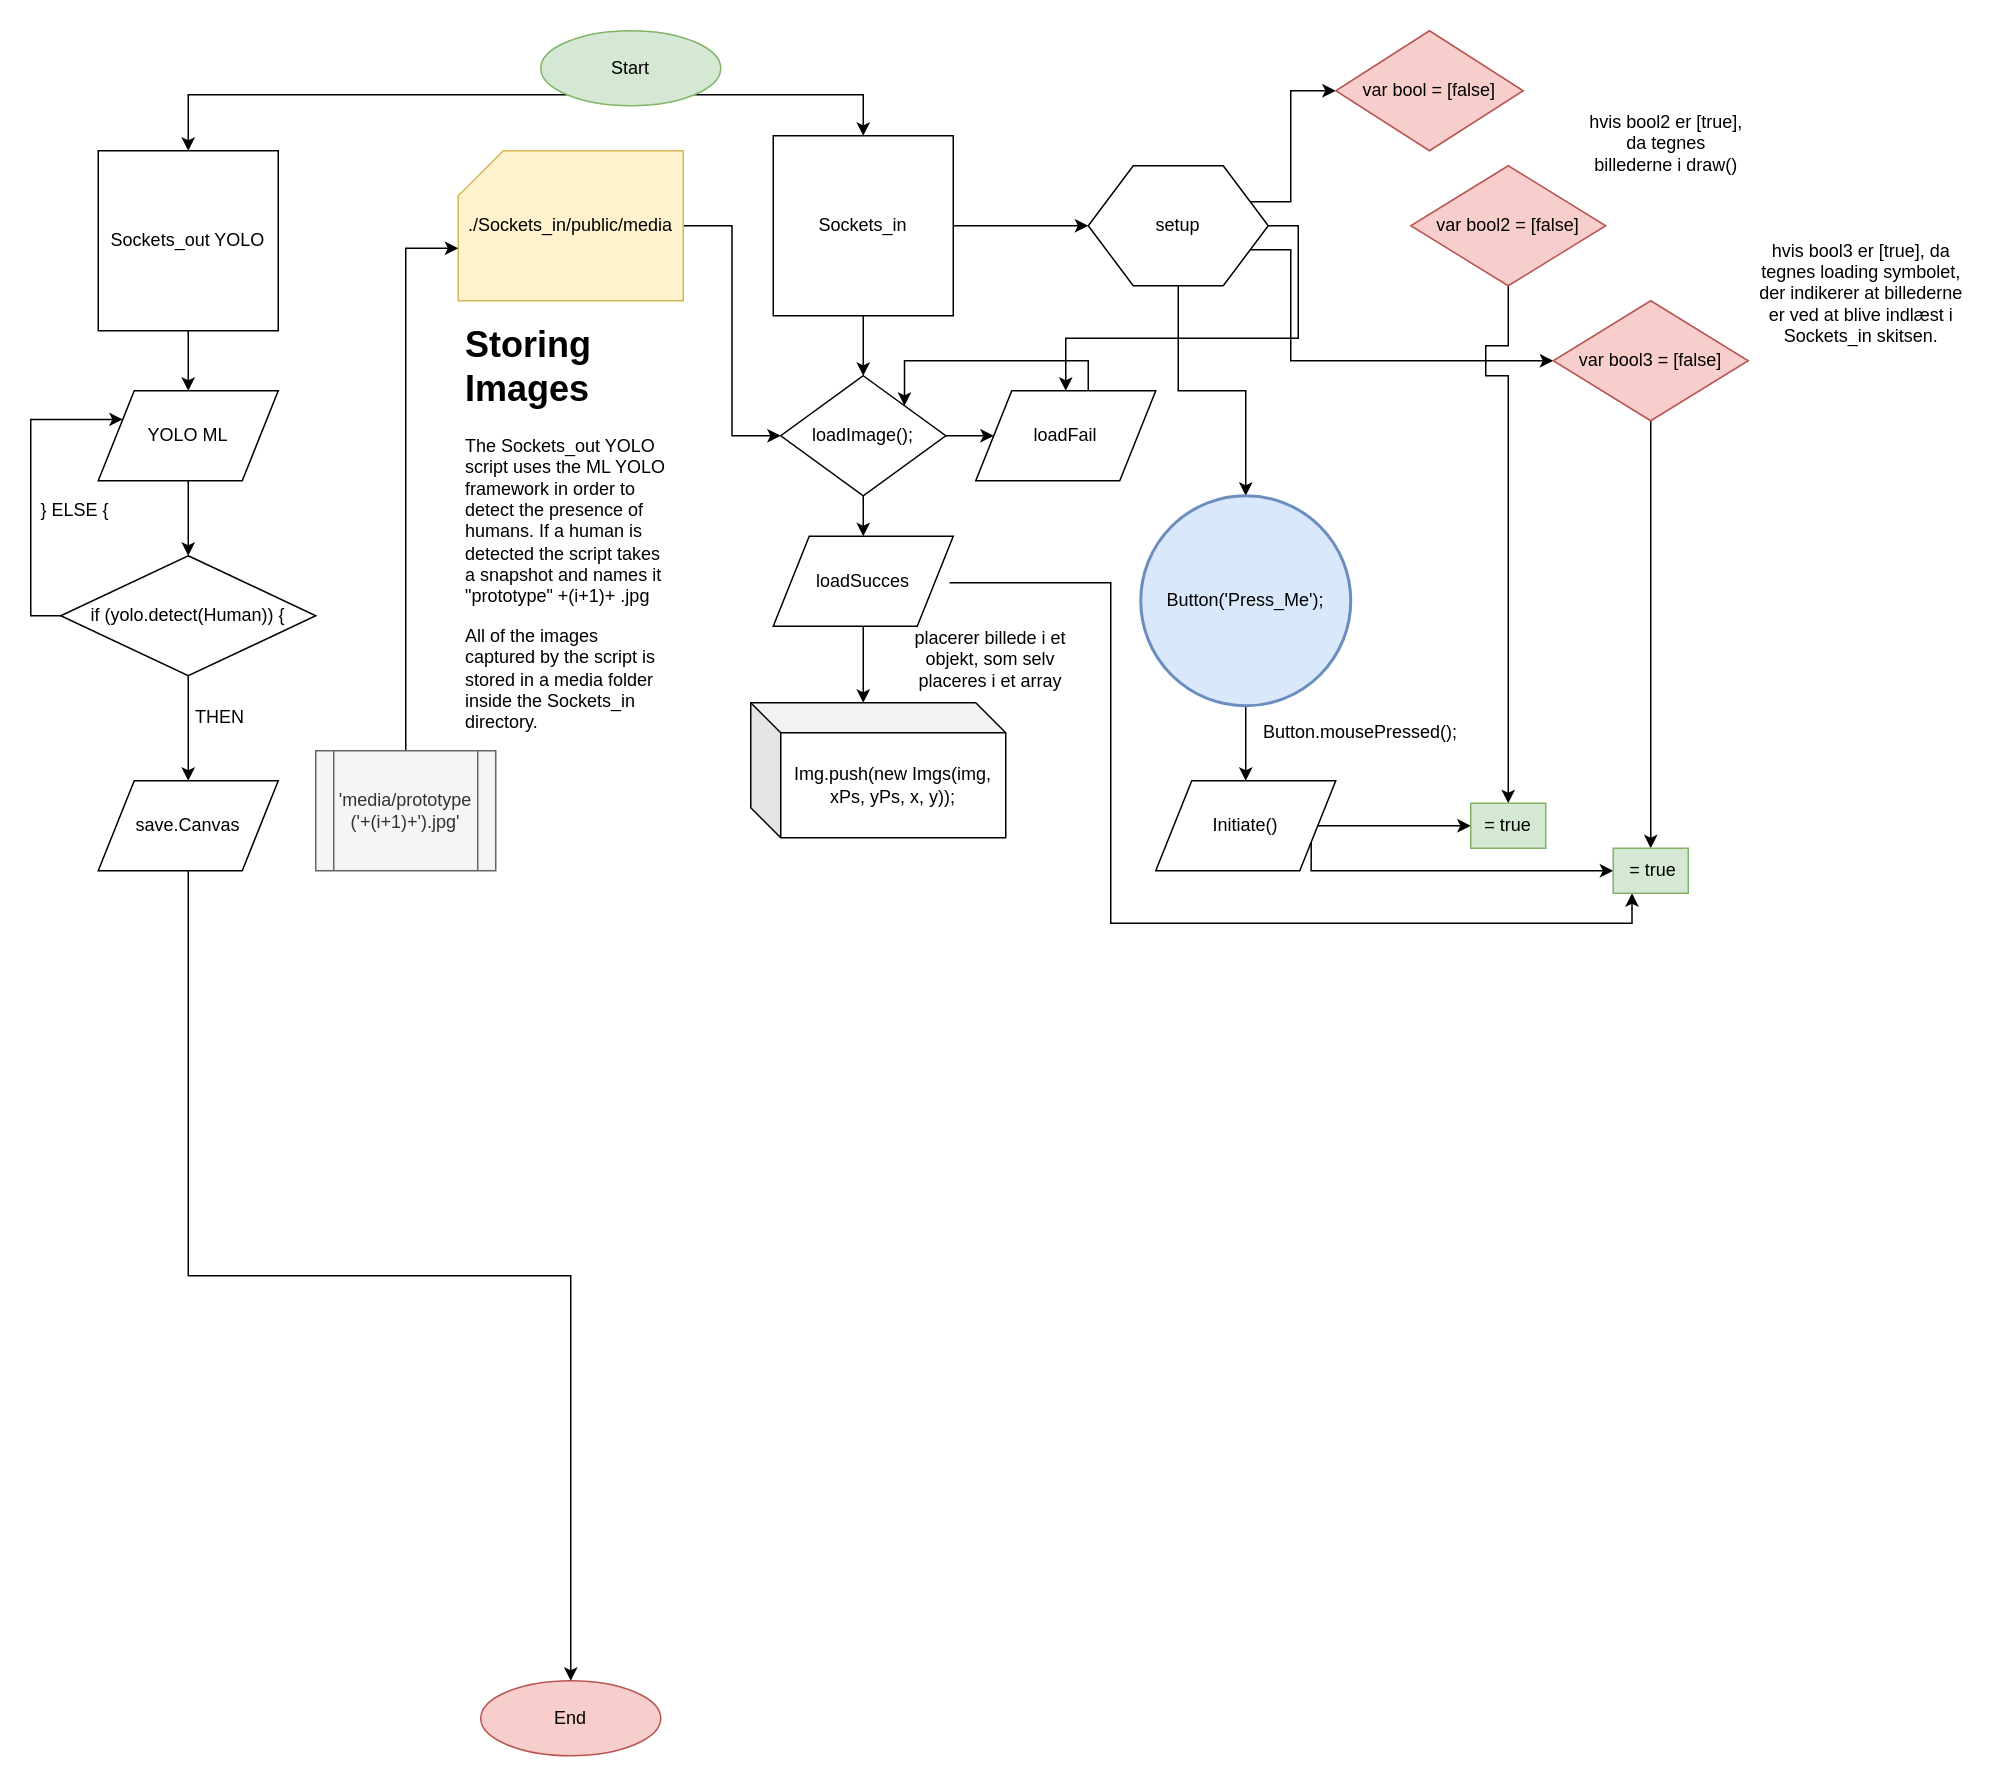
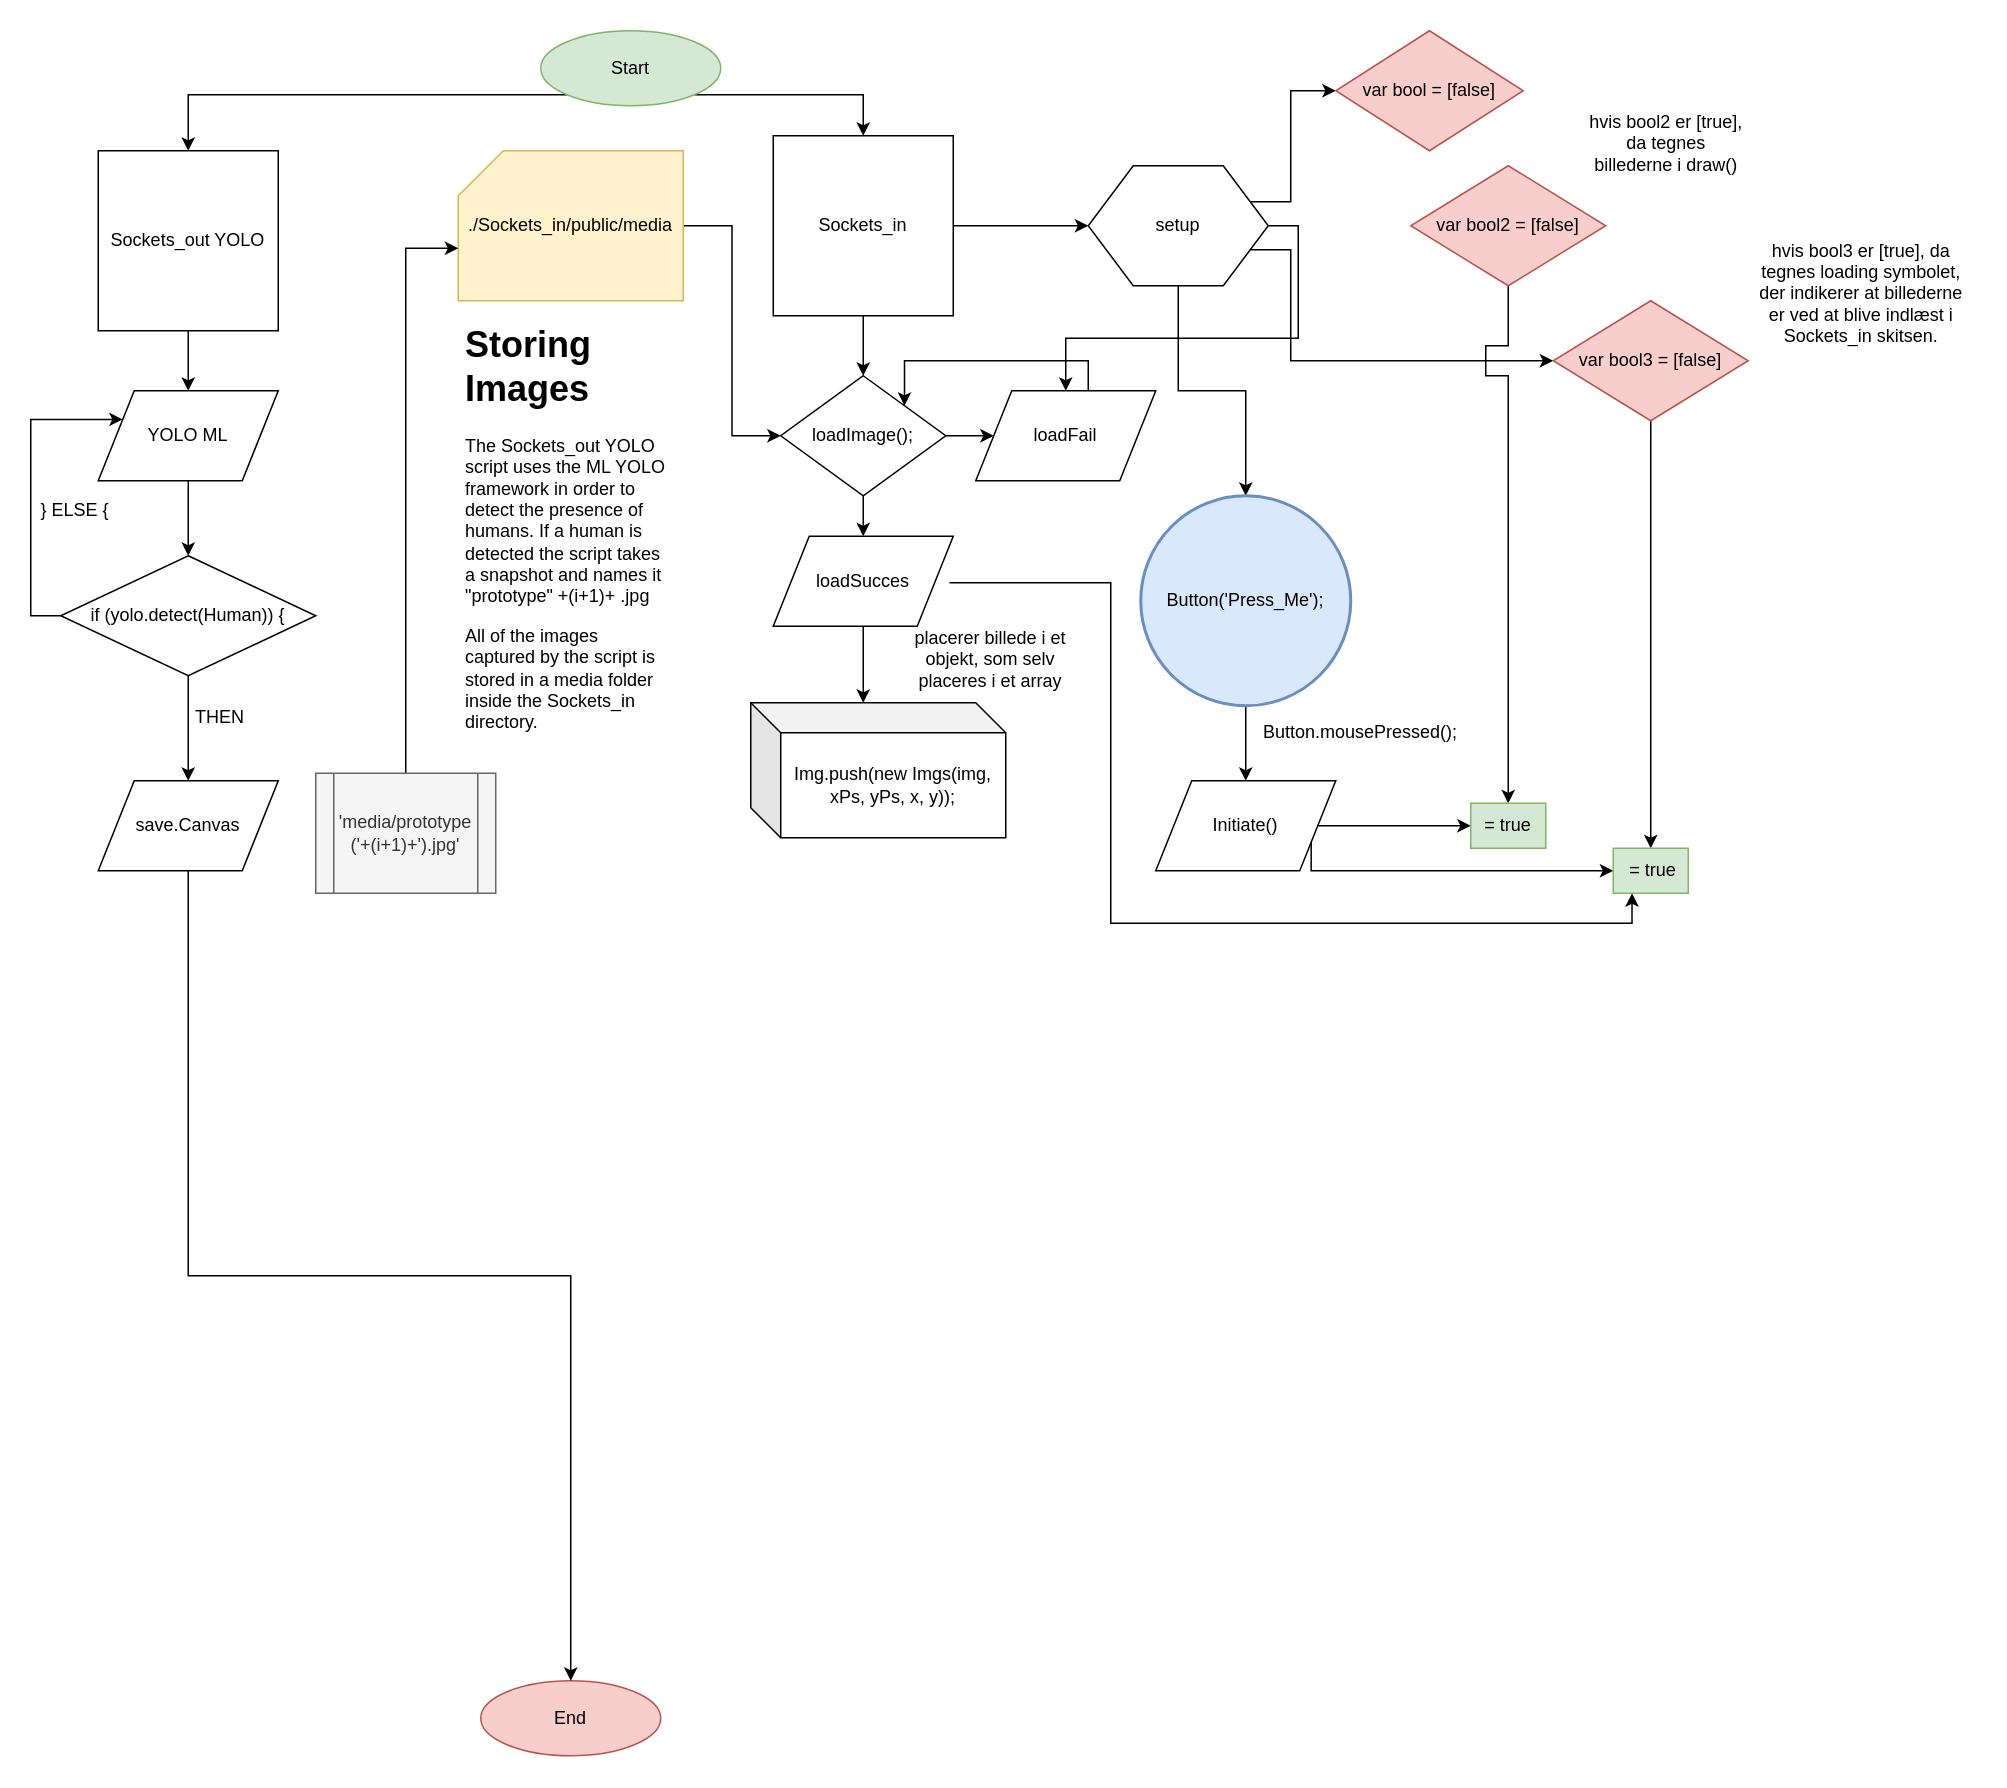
(406, 811) -> (406, 833)
